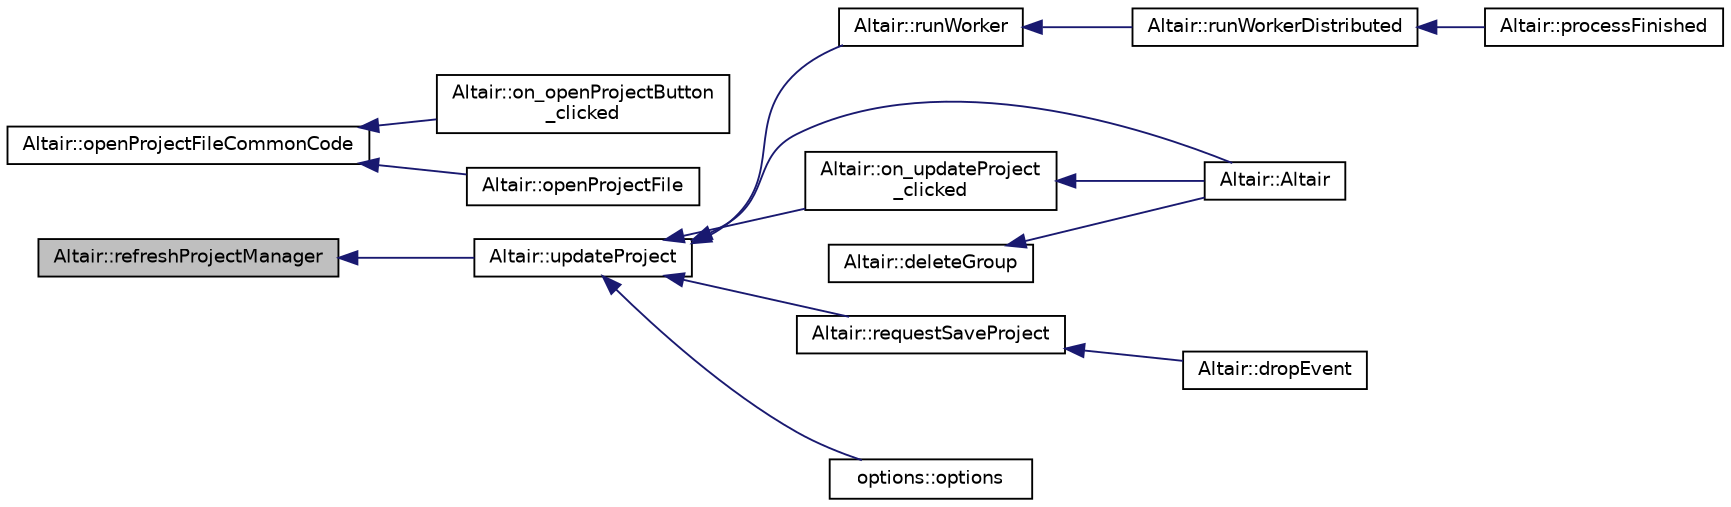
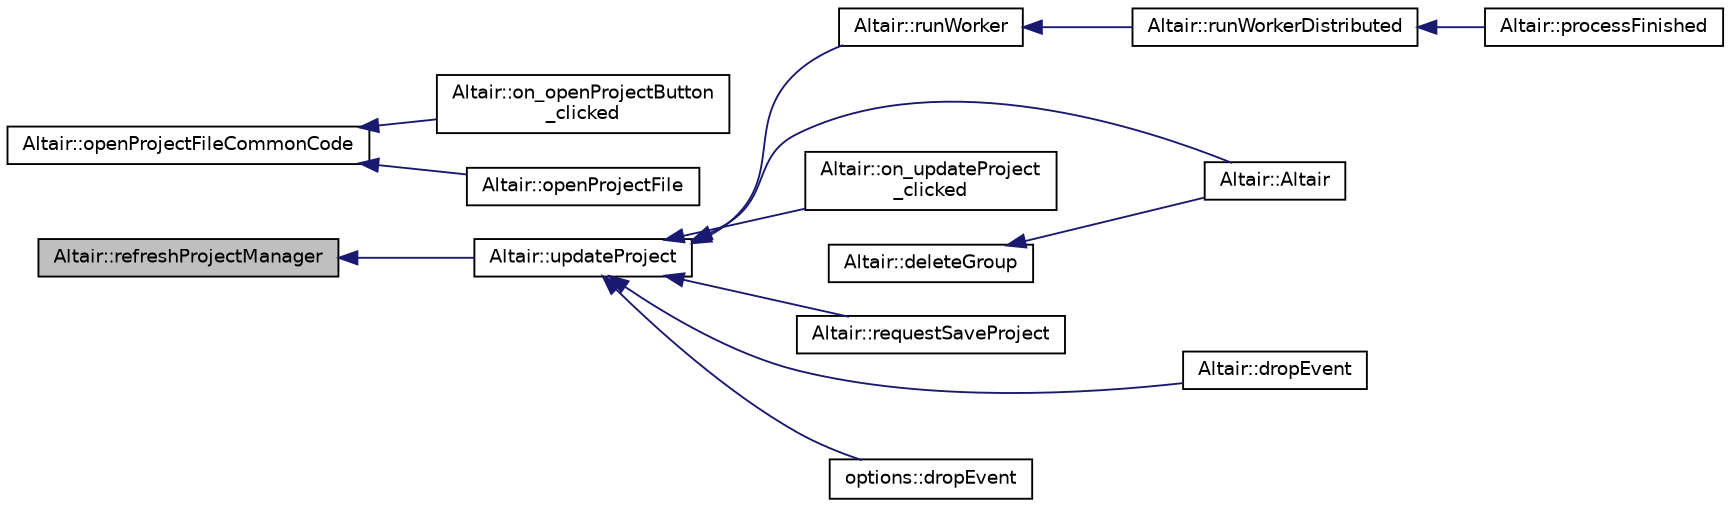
(1140, 181) -> none
(1134, 356) -> (894, 387)
(931, 479) -> (931, 479)
